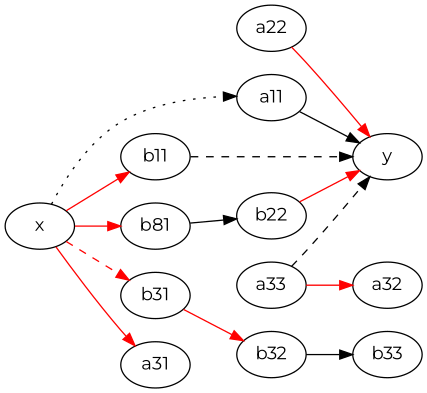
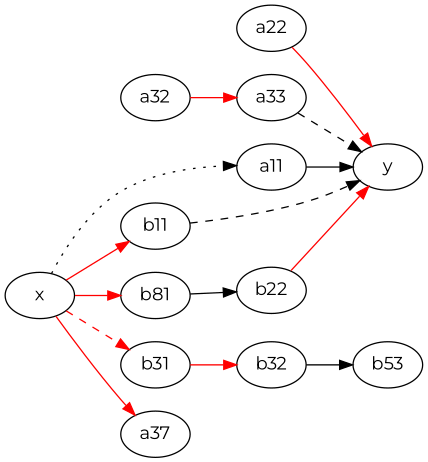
(323, 285) -> (207, 98)
(387, 355) -> (388, 365)
(155, 365) -> (155, 434)
